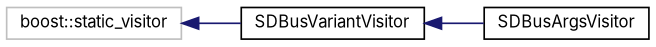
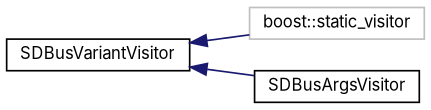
(220, 23) -> (228, 38)
